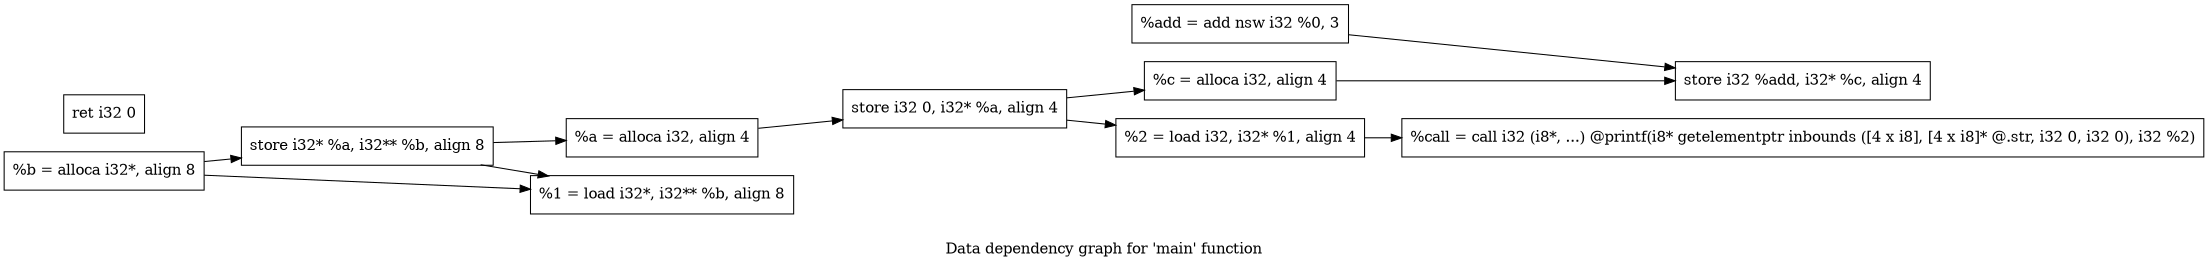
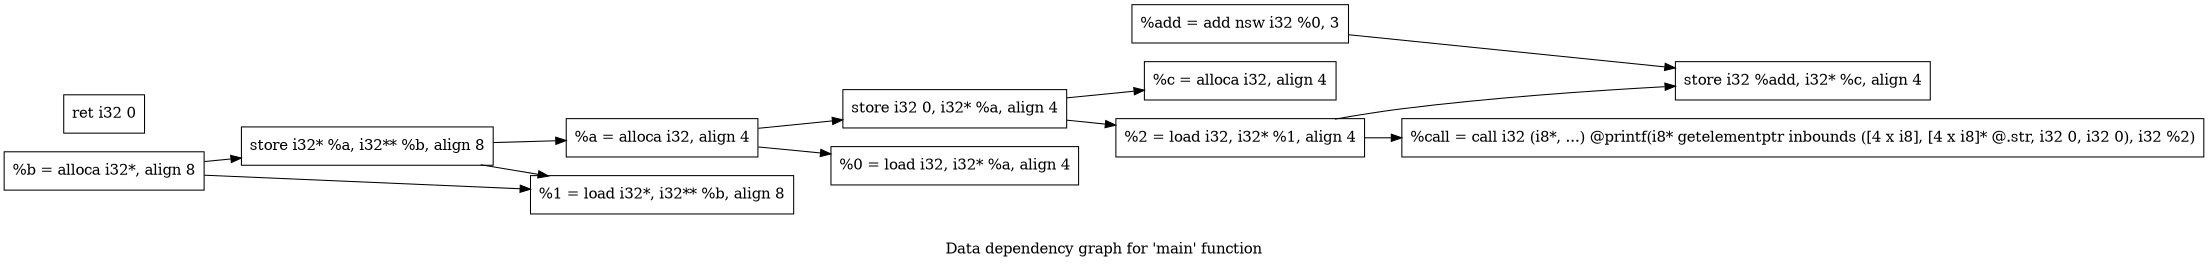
(1501, 81) -> (1499, 98)
none -> (955, 166)
